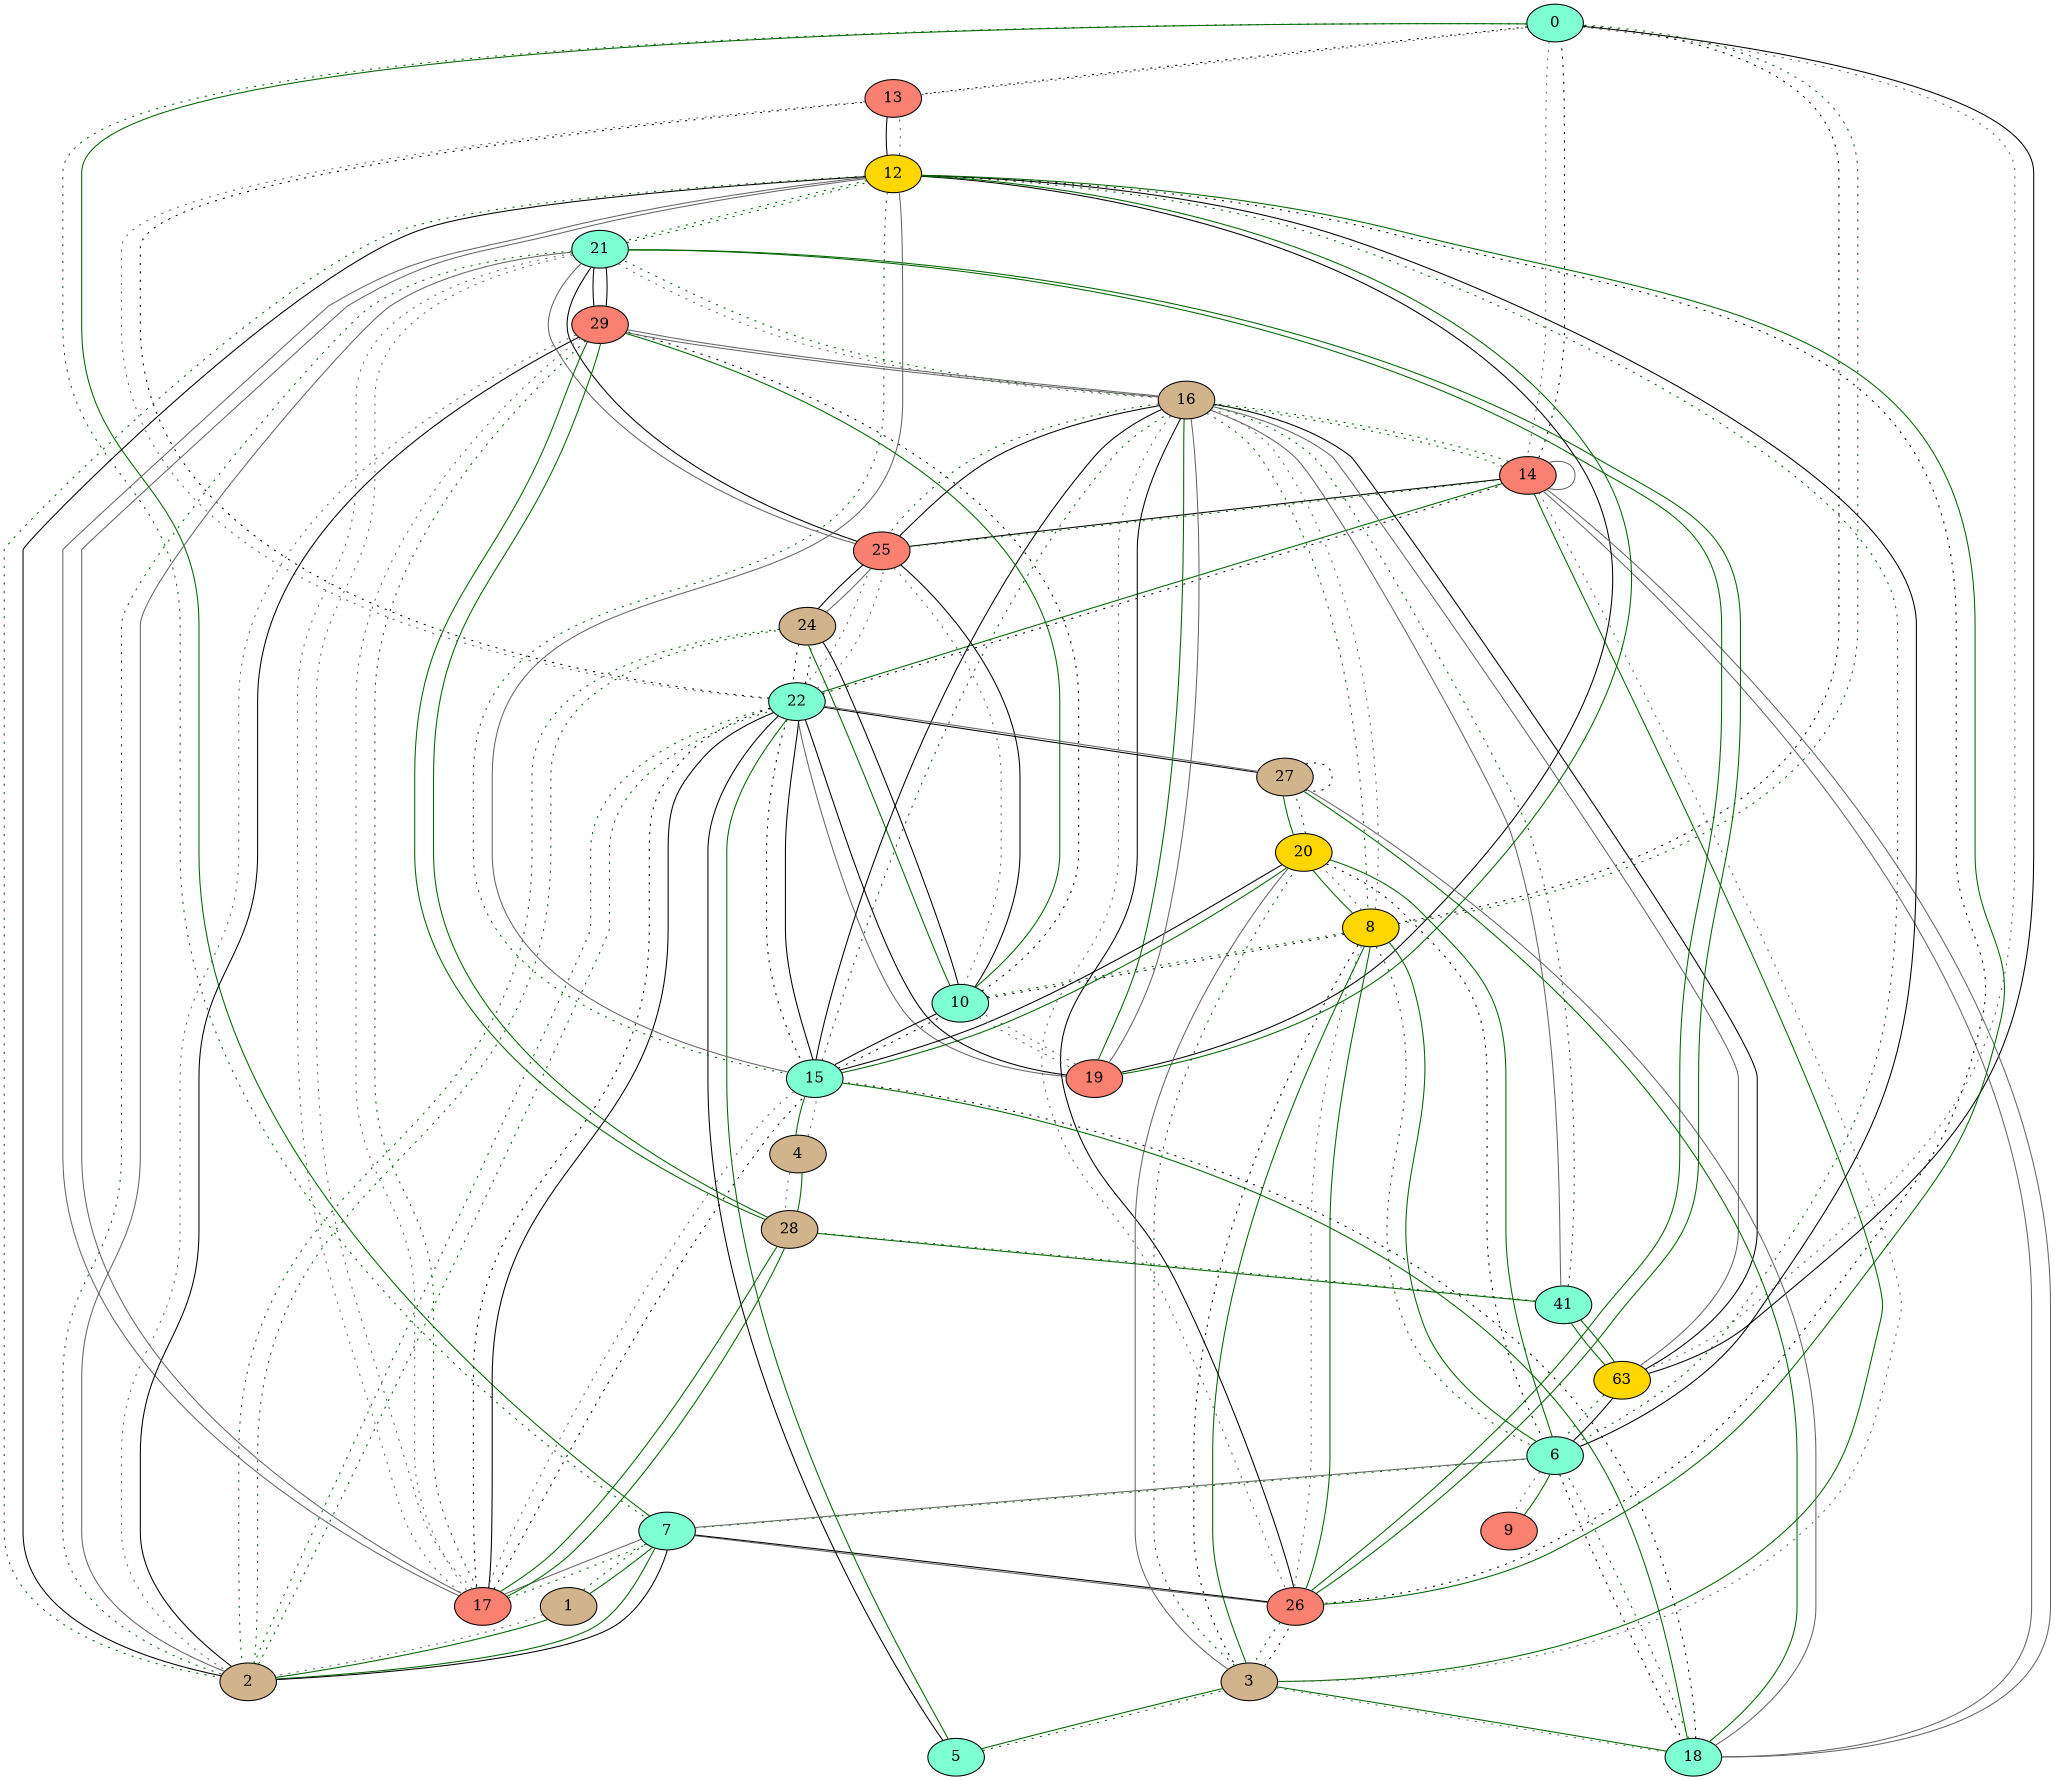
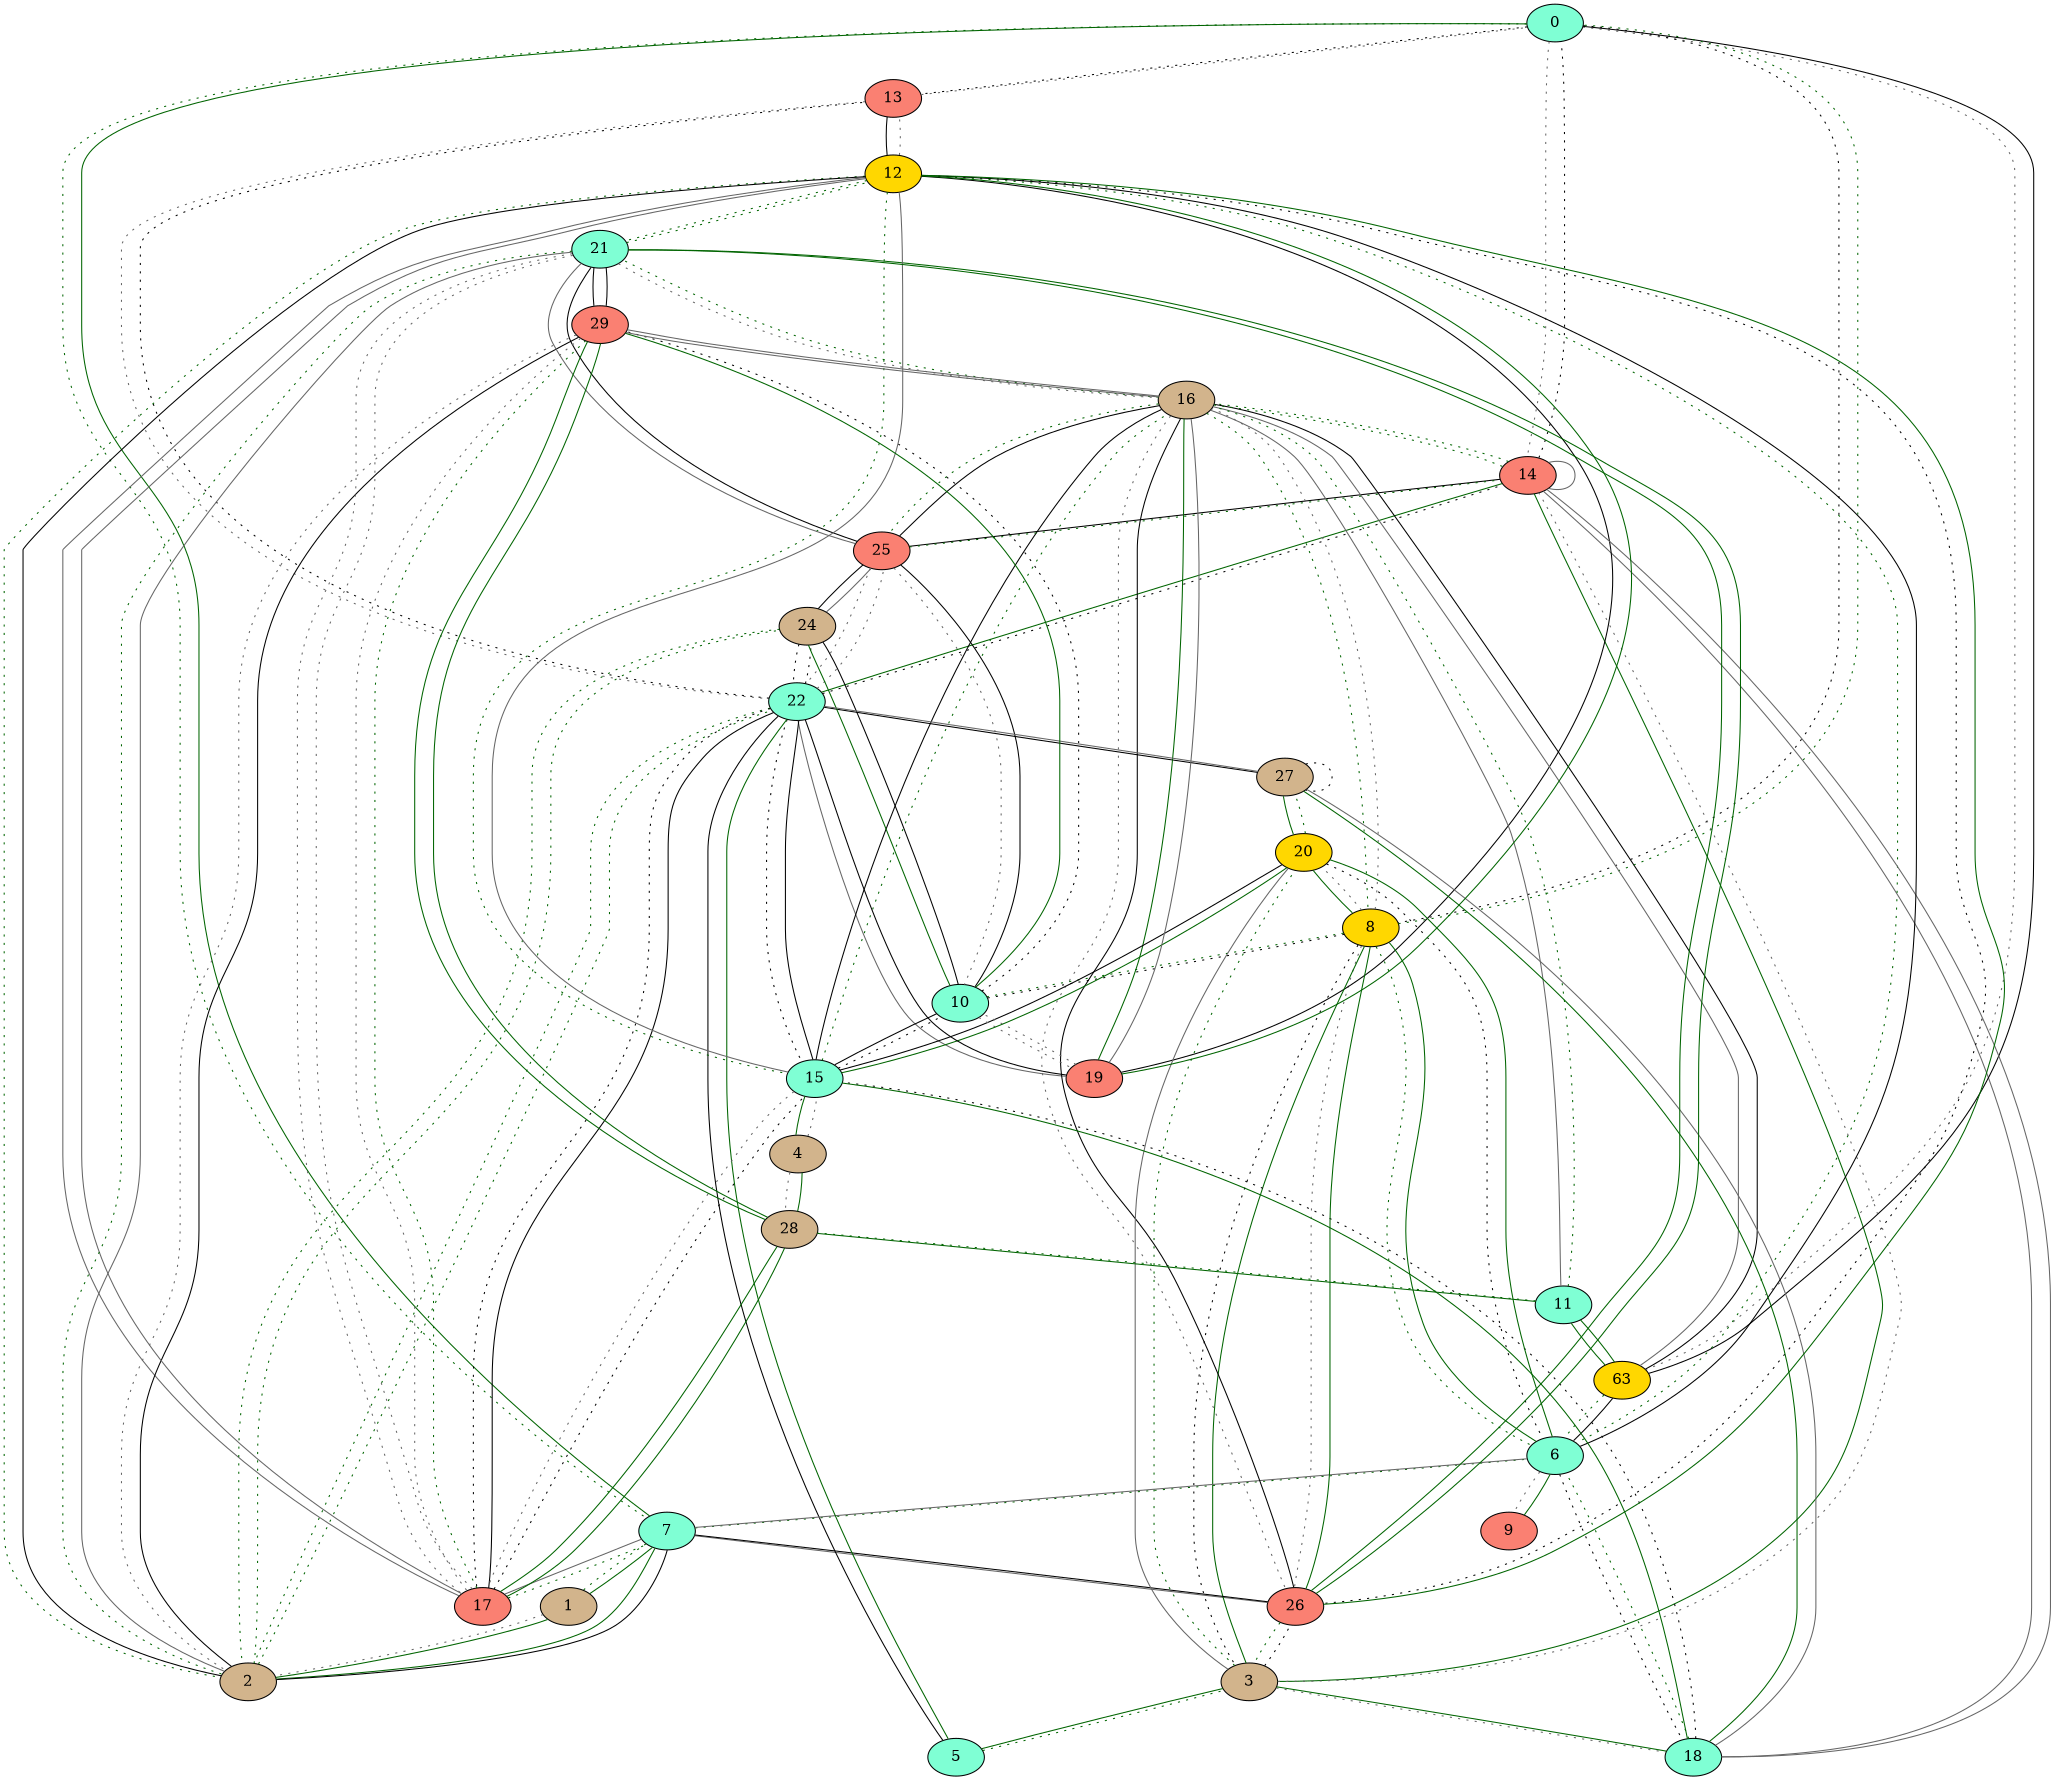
(1564, 1305) -> (1564, 1305)
